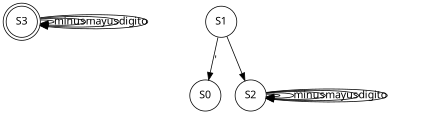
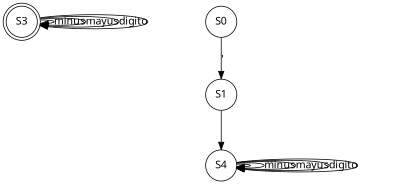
(214, 55) -> (221, 54)
(251, 95) -> (221, 165)
